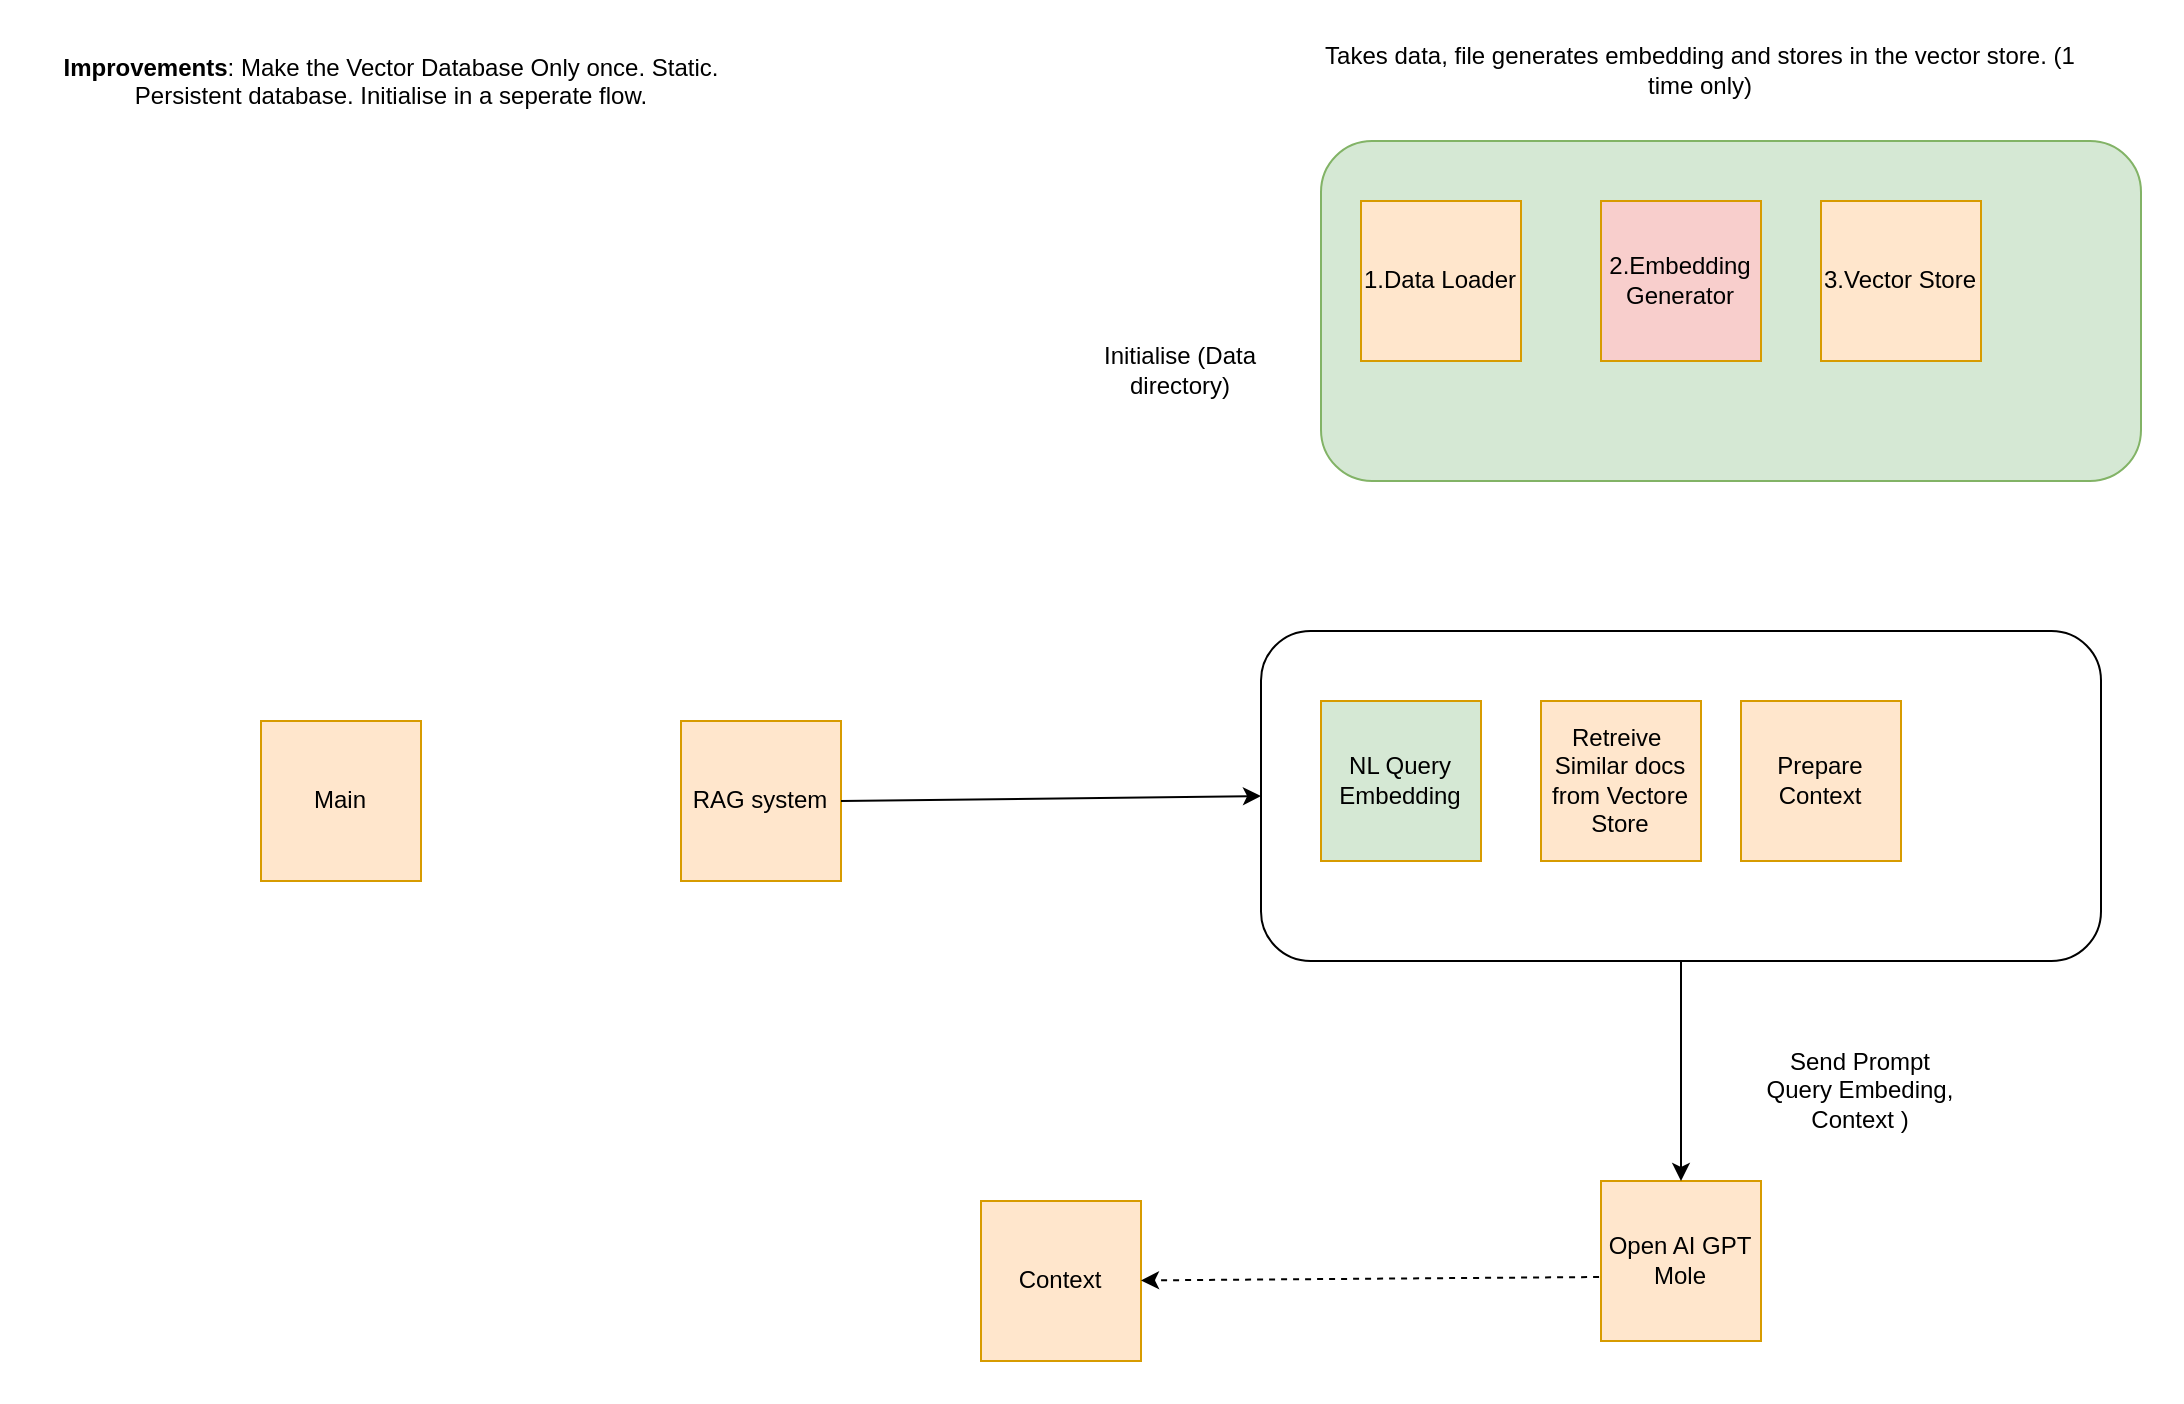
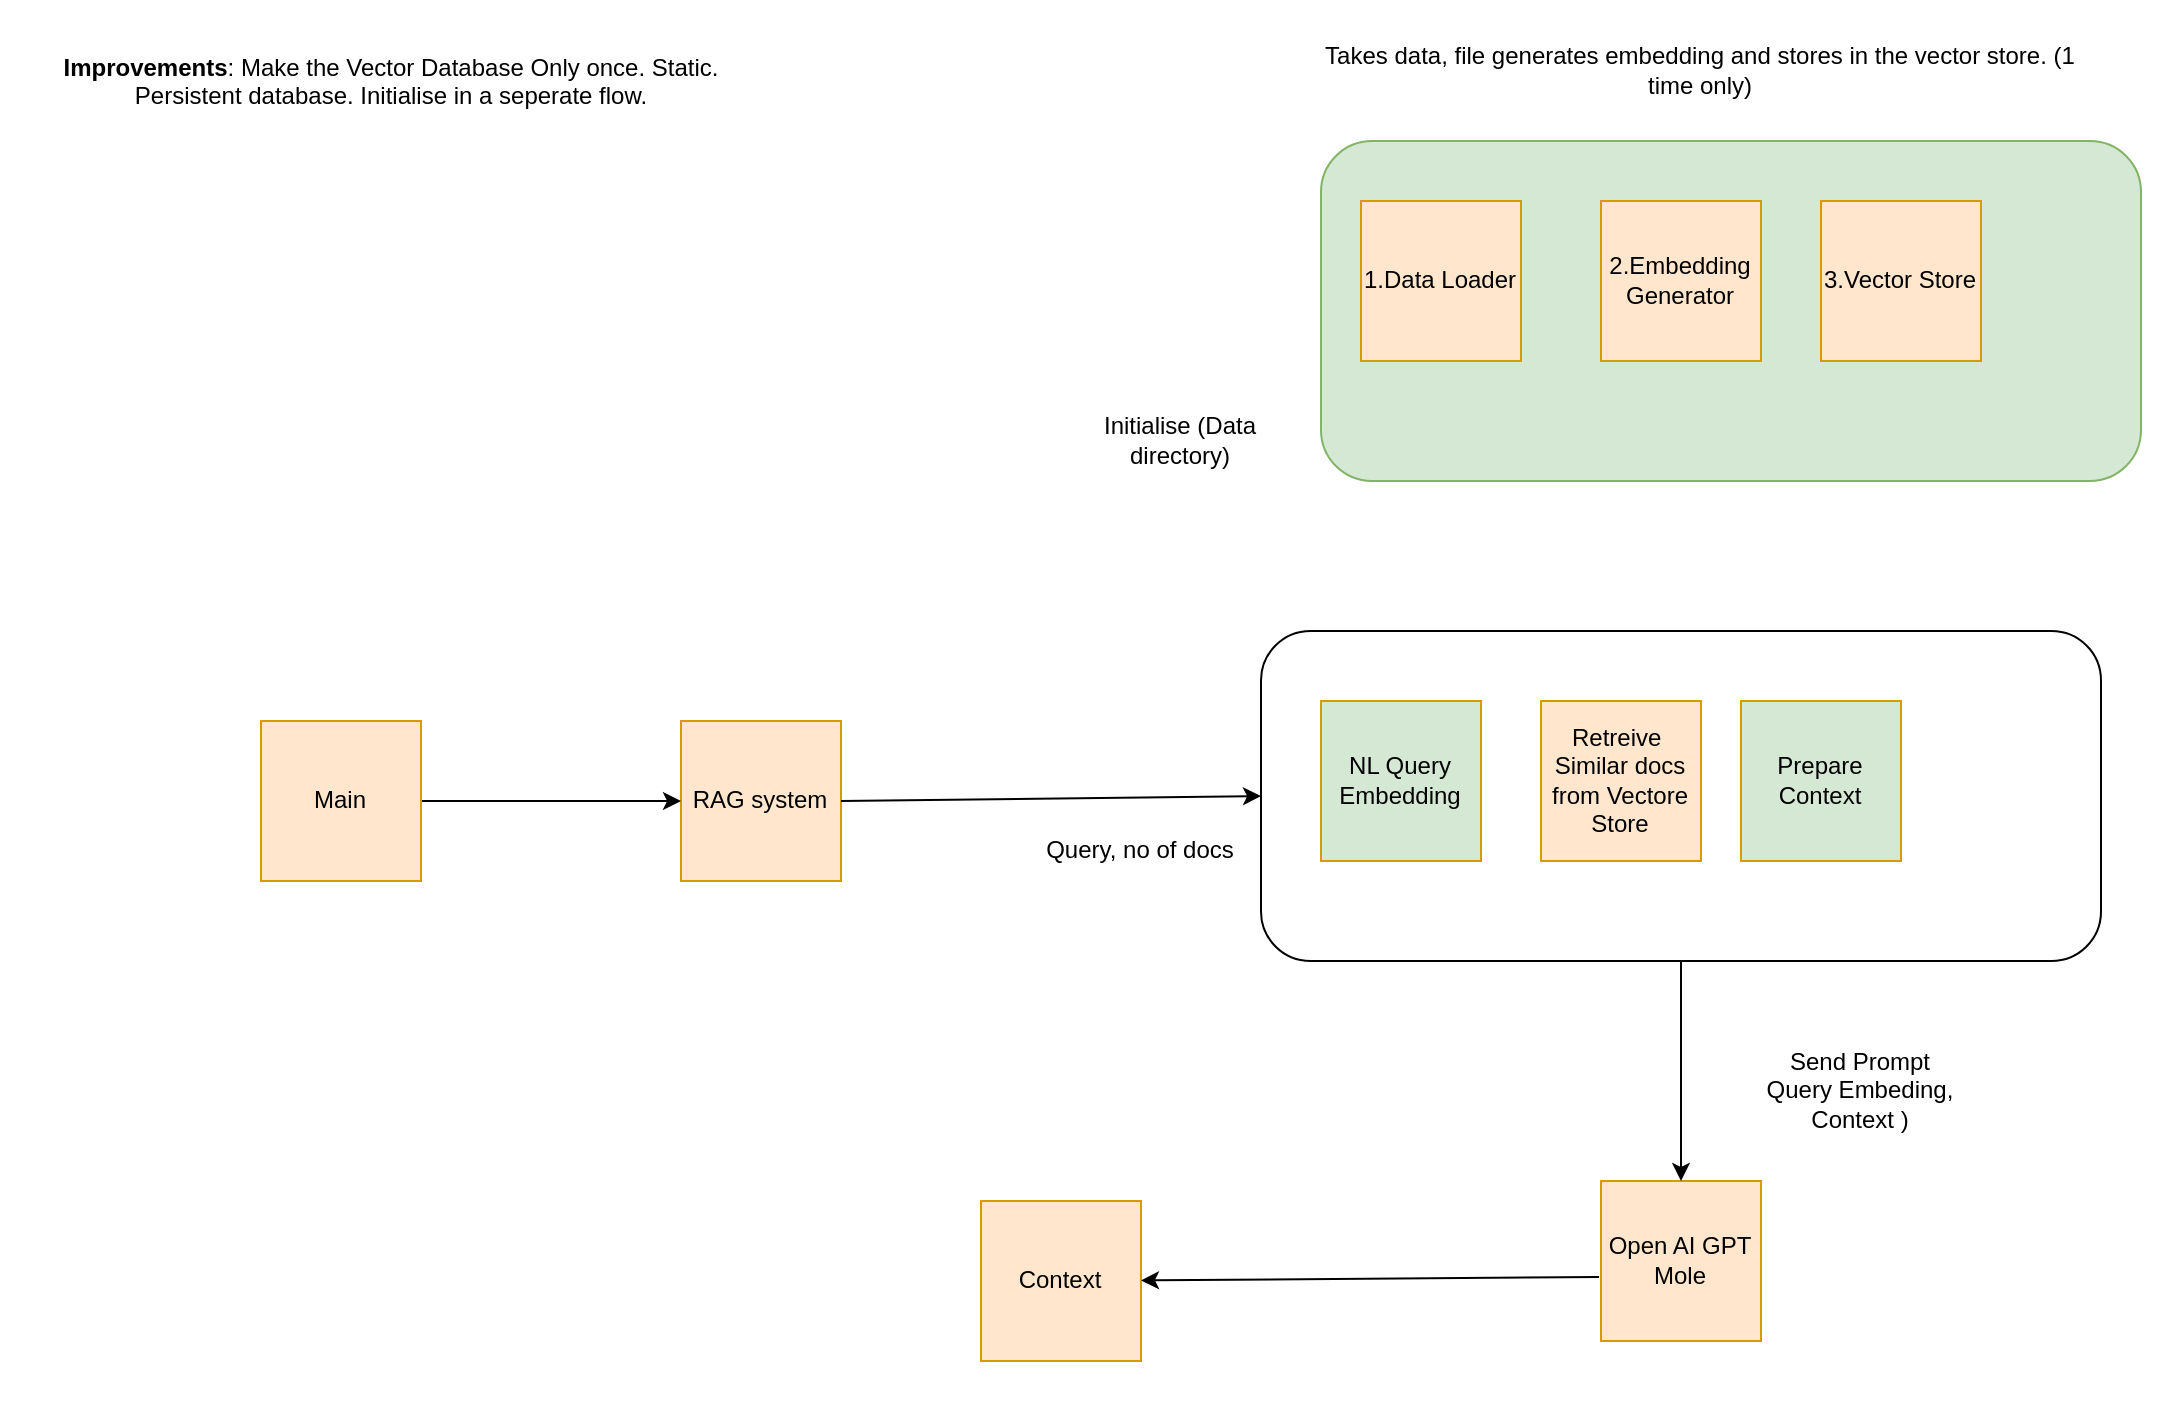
(1681, 281) -> (1681, 281)
(1181, 371) -> (1181, 441)
(1821, 781) -> (1821, 781)
none -> (544, 801)
none -> (1141, 851)
(1374, 1279) -> (1374, 1279)
